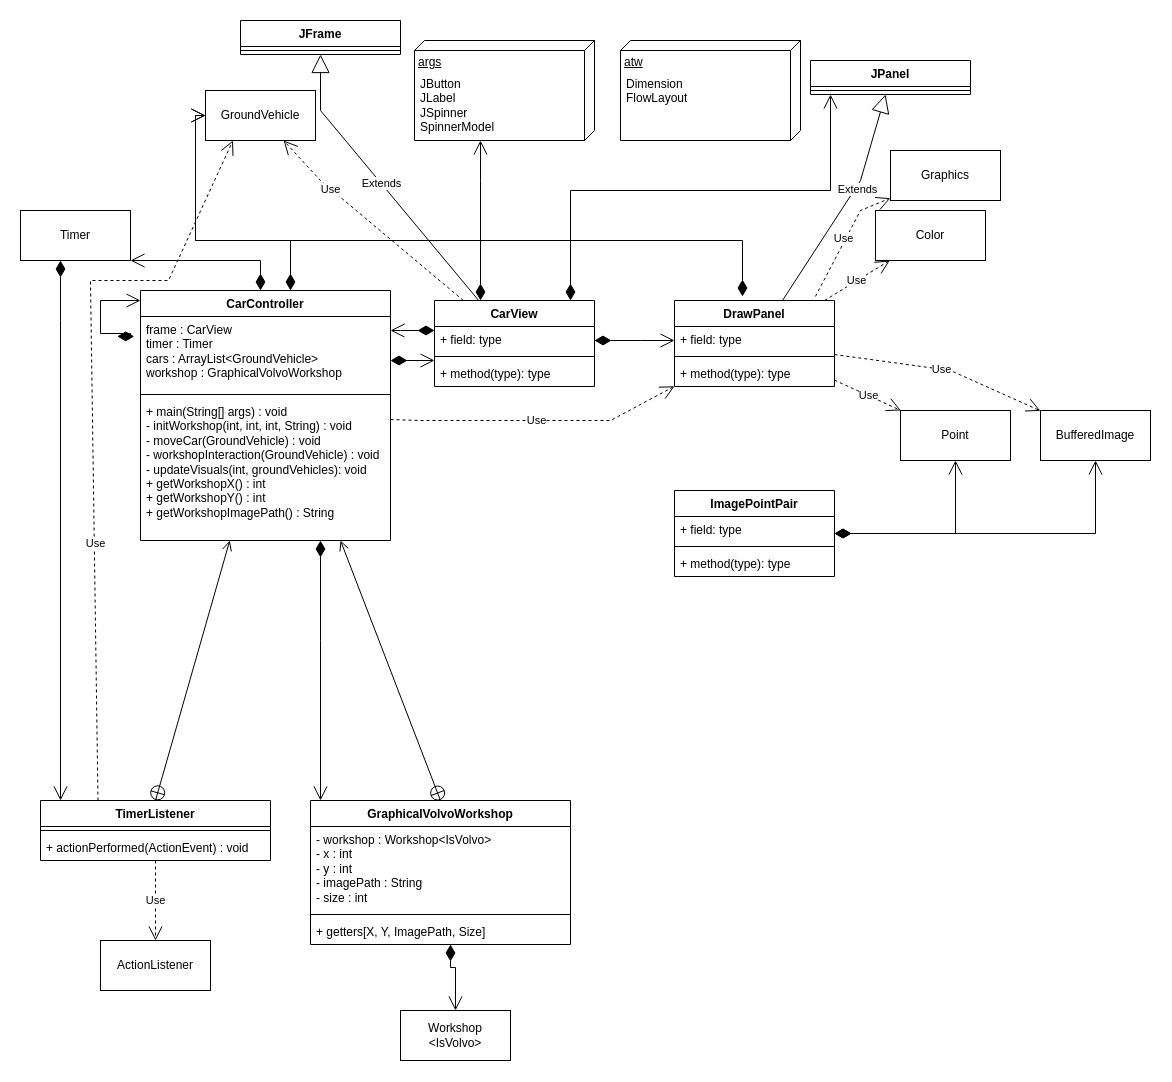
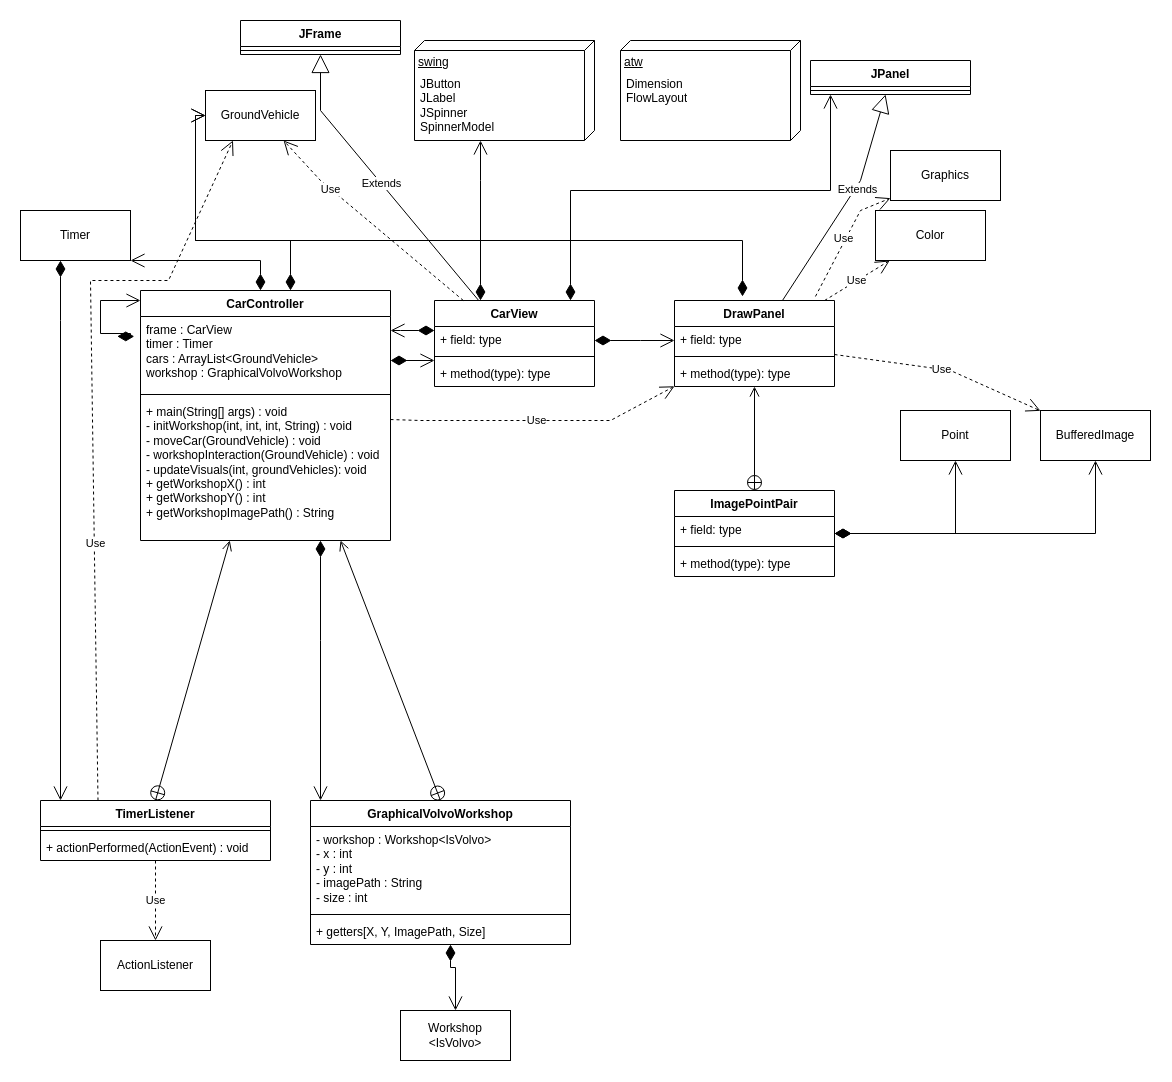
(432, 63) -> (434, 63)
(868, 395) -> none
none -> (755, 432)
